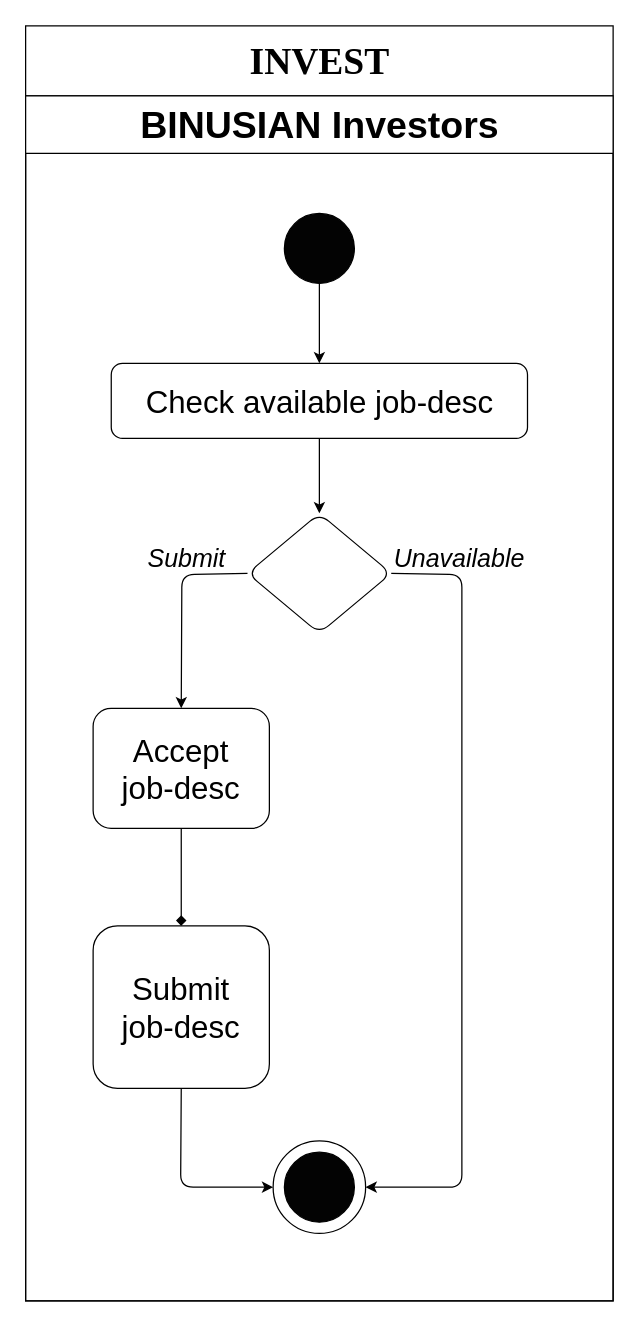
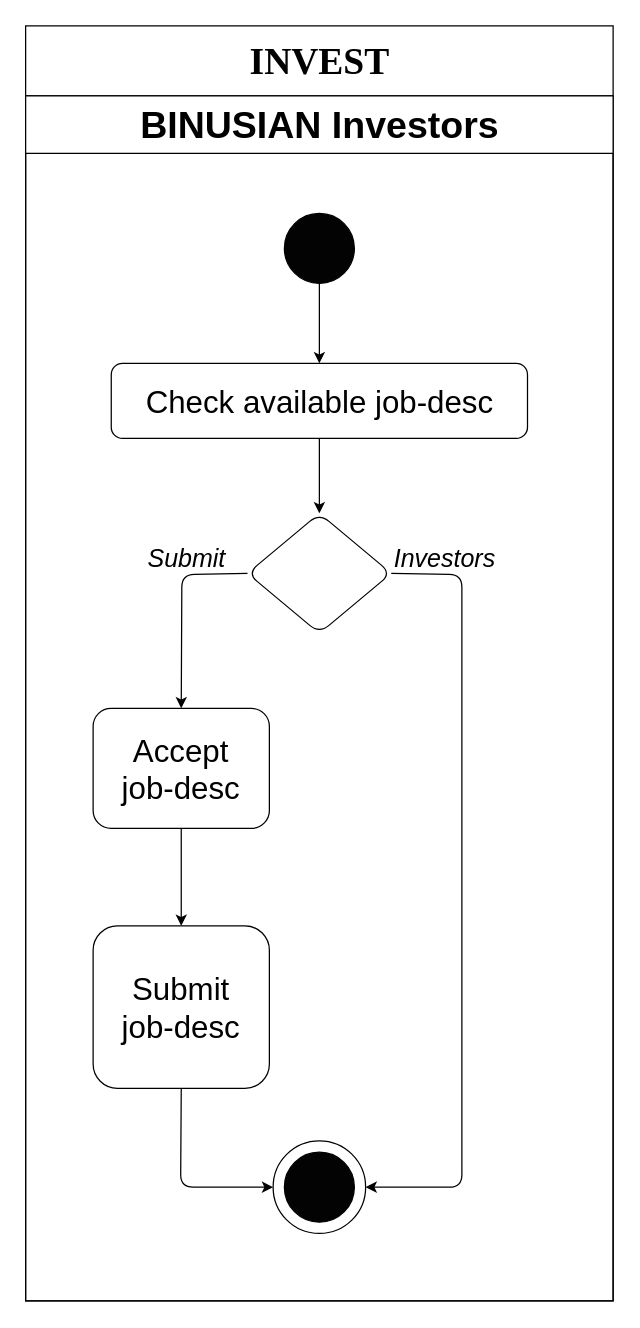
(435, 552) -> (432, 552)
(181, 915) -> (181, 916)
